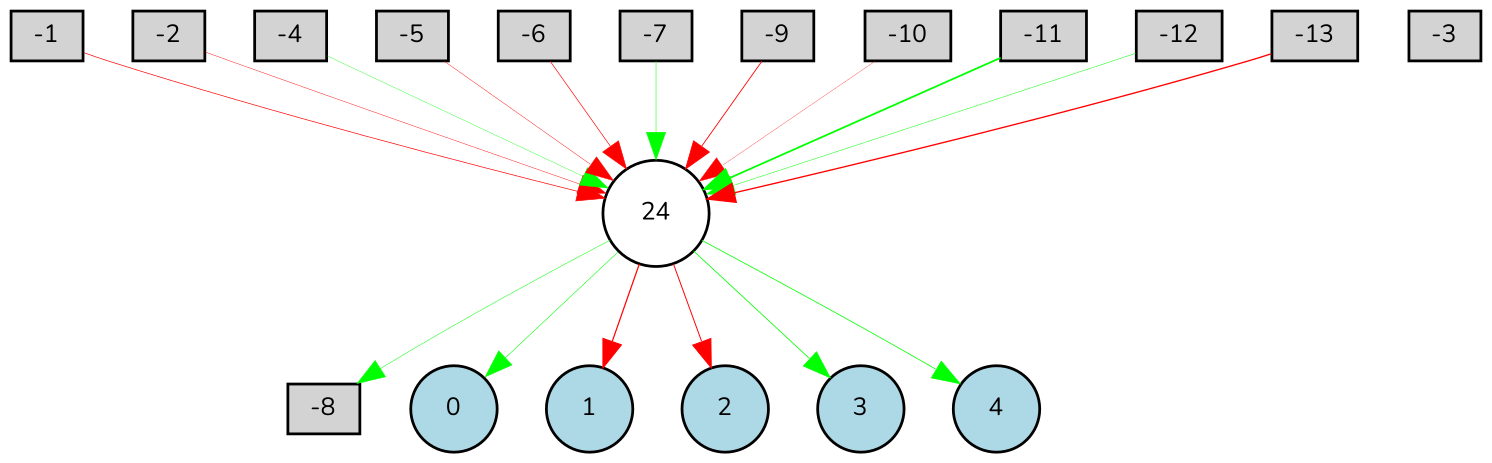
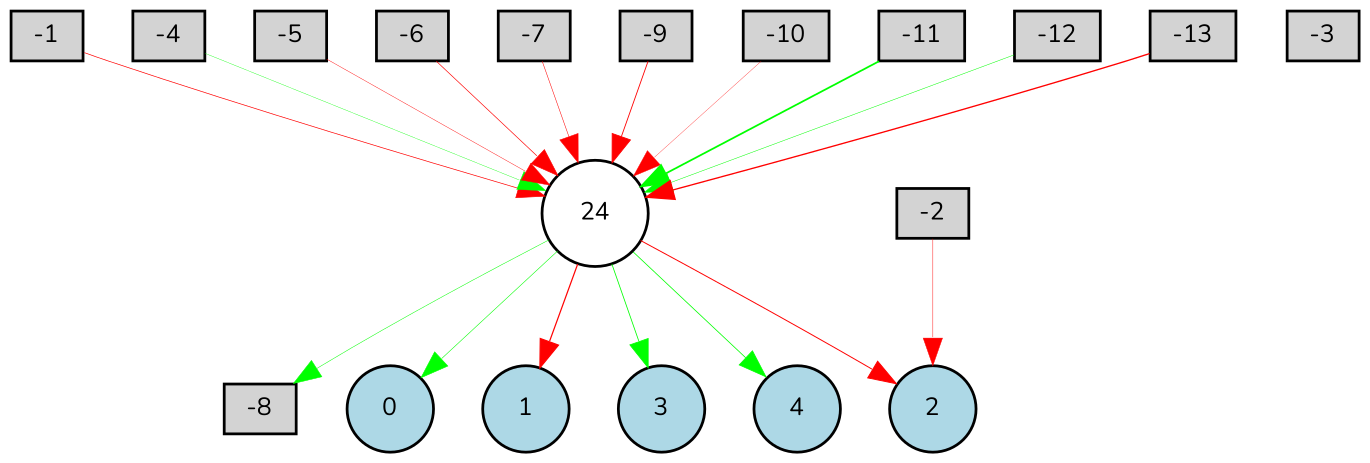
(656, 96) -> (556, 99)
(392, 118) -> (933, 288)
